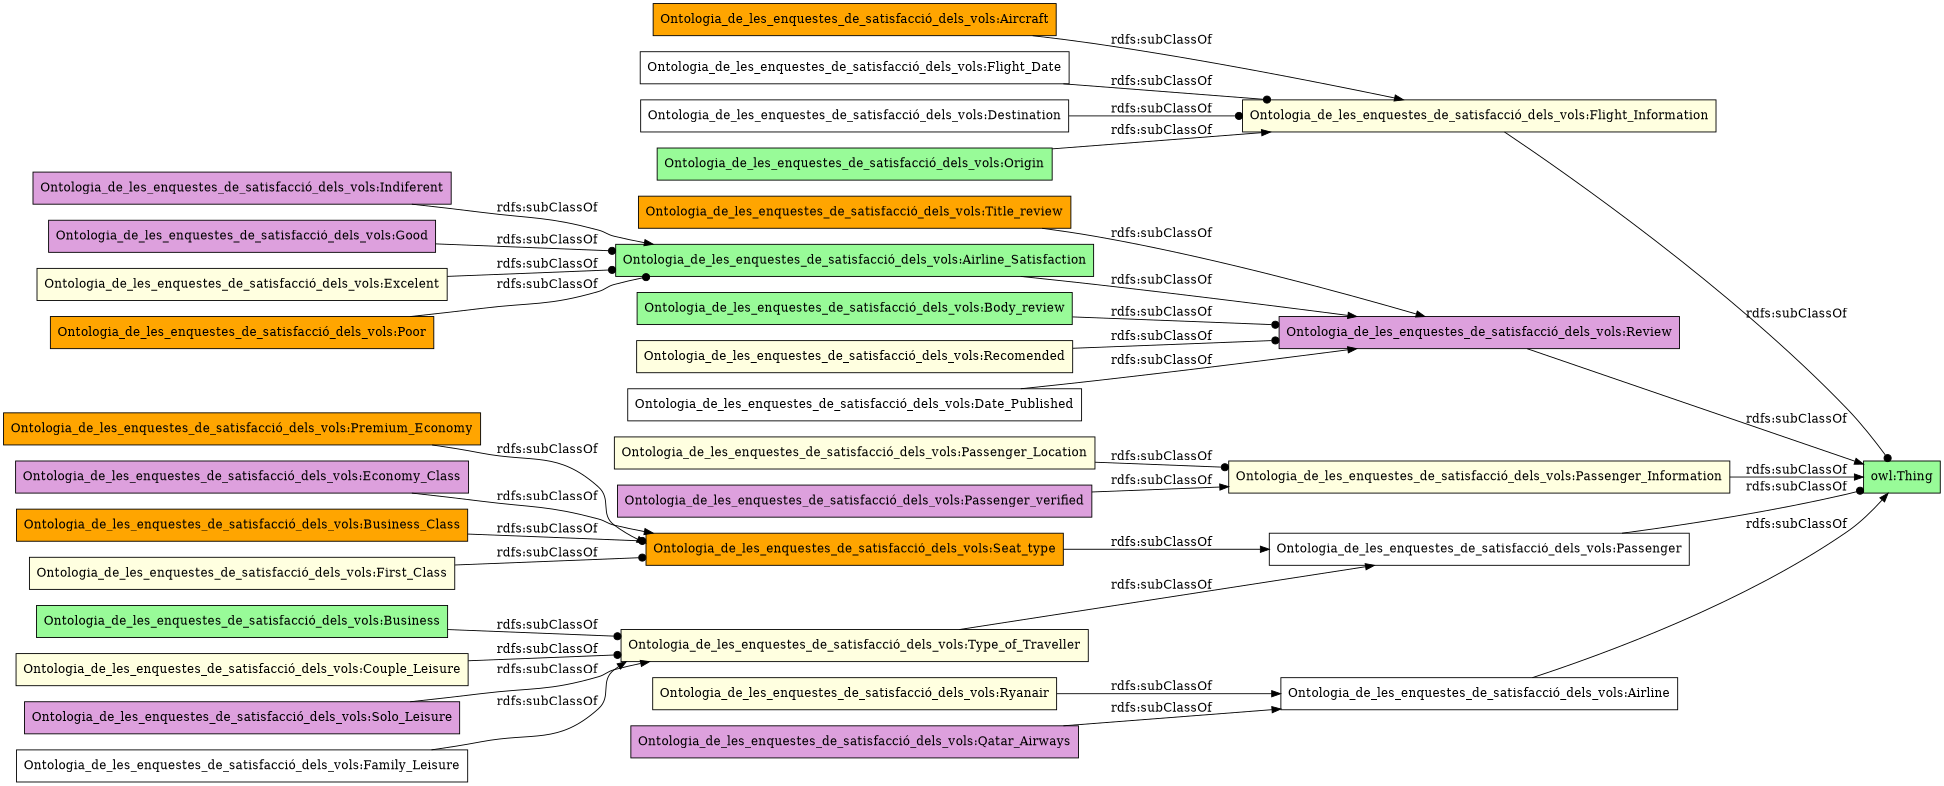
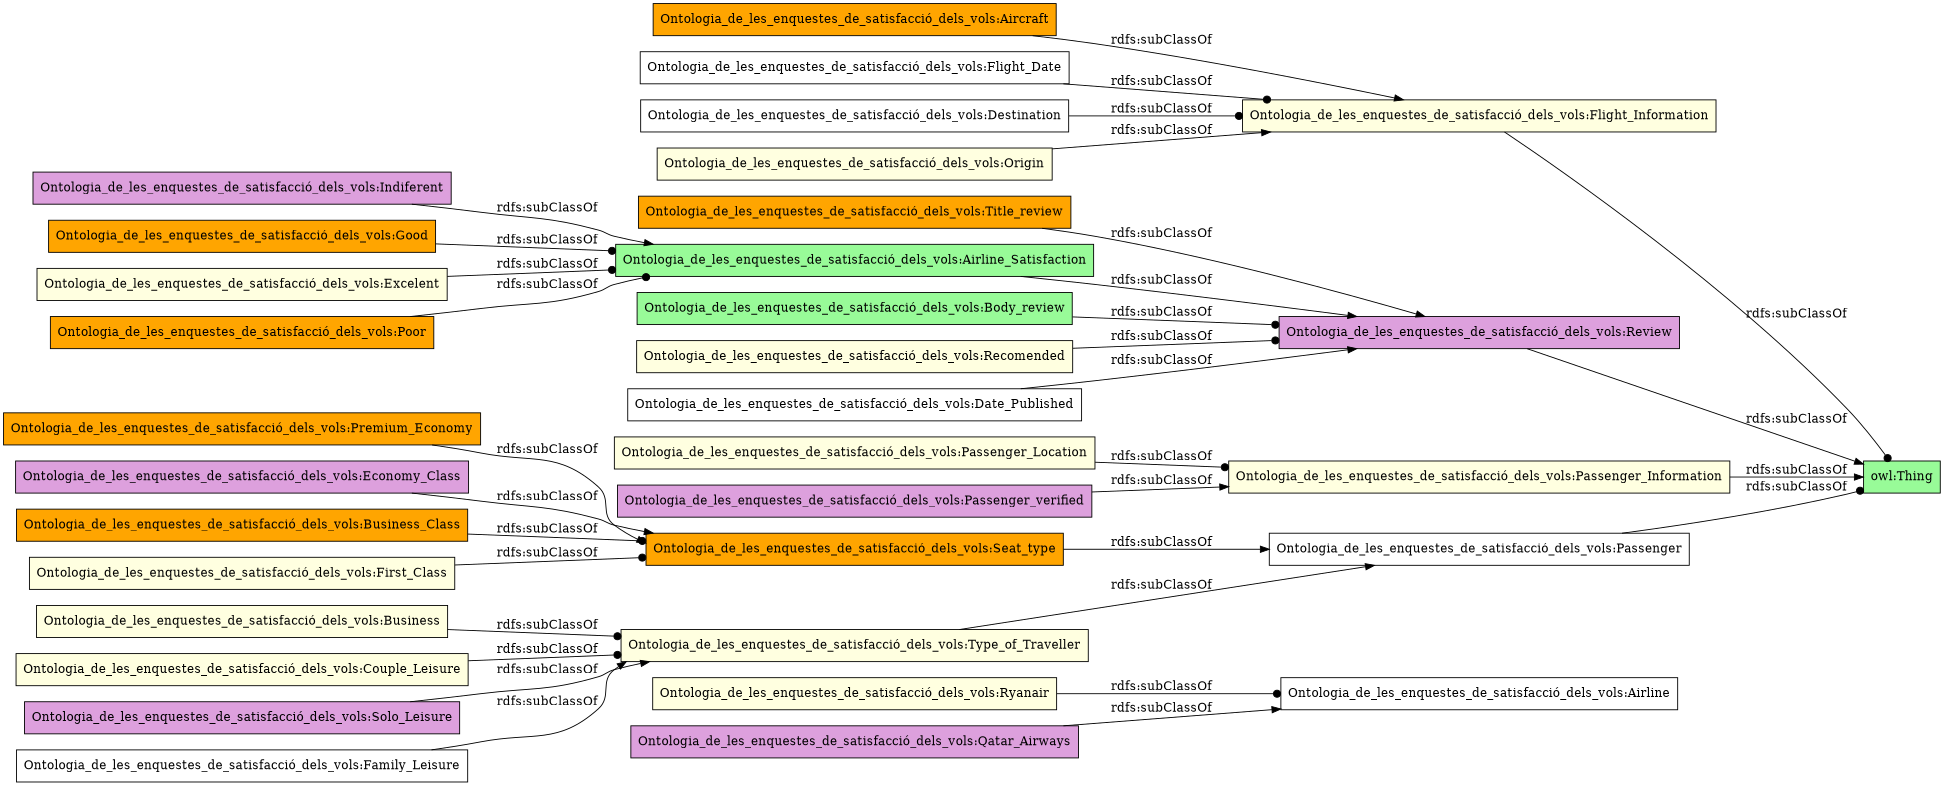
(855, 164) -> (855, 164)
(242, 236) -> (242, 236)
(1716, 605) -> none
(242, 621) -> (242, 621)
(1165, 694) -> (1165, 694)
